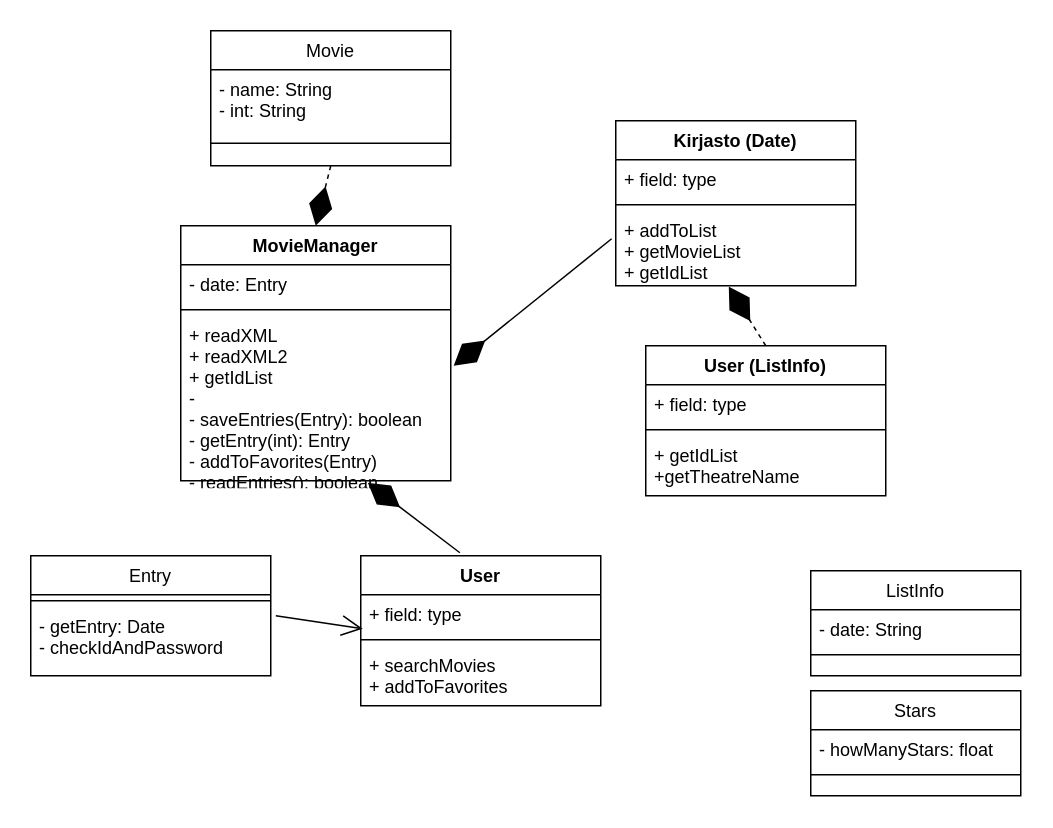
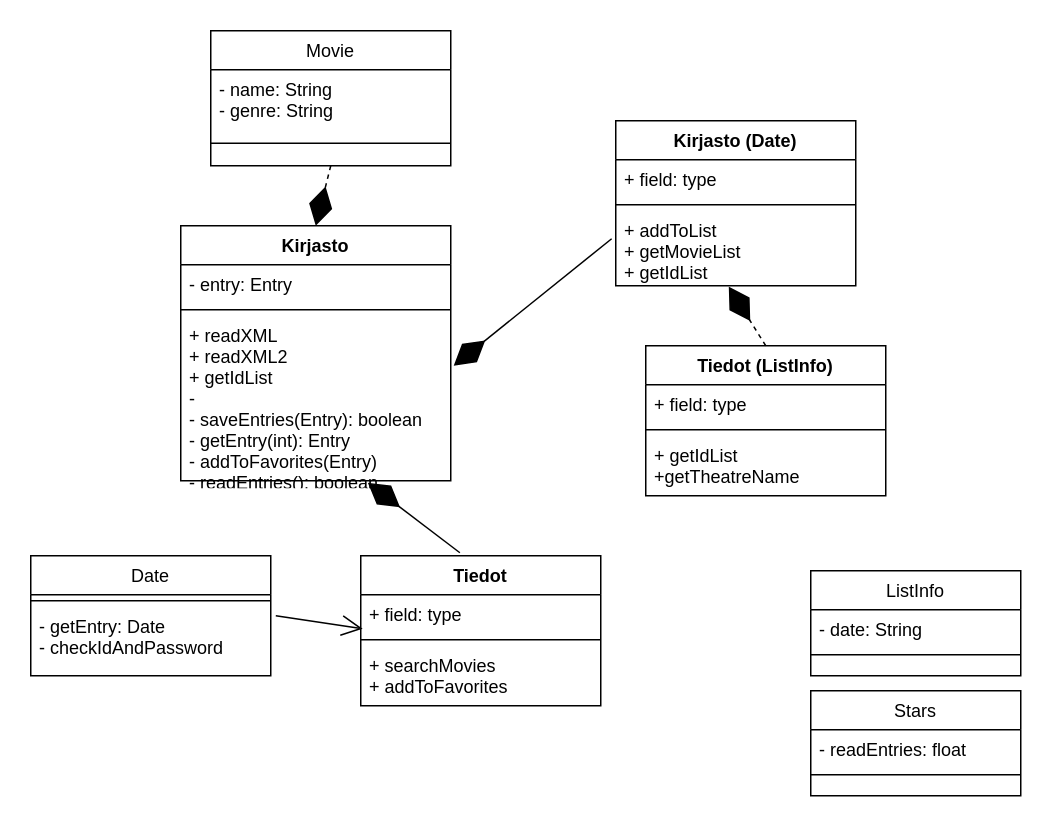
(280, 90) -> (280, 90)
(315, 246) -> (315, 246)
(248, 285) -> (253, 285)
(765, 366) -> (765, 366)
(150, 576) -> (150, 576)
(480, 576) -> (480, 576)
(915, 750) -> (908, 750)
